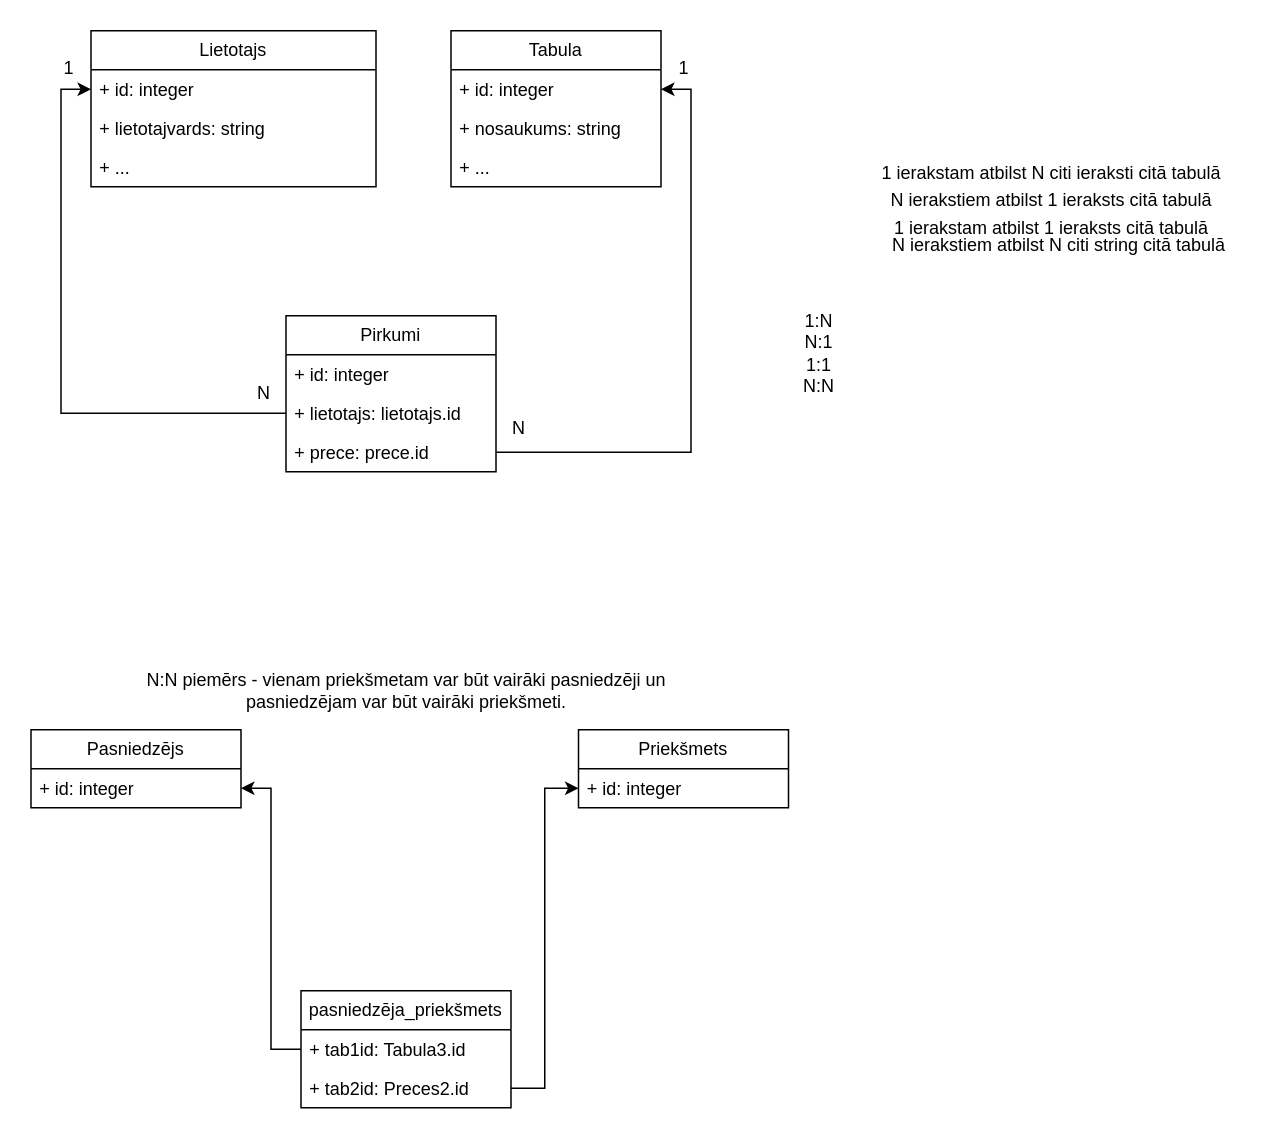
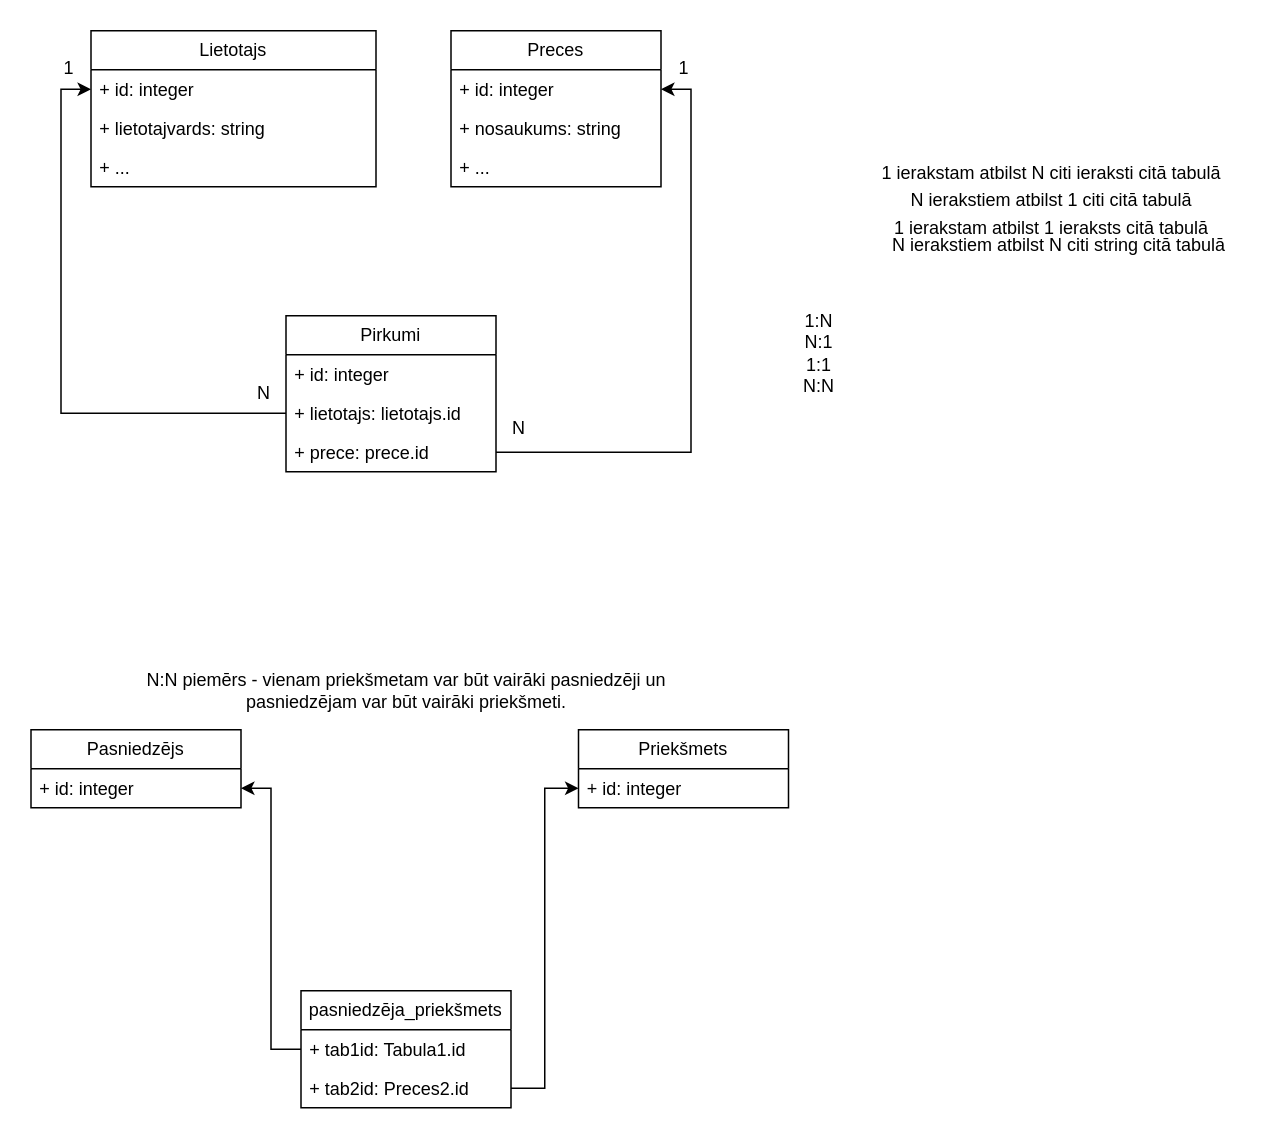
(556, 50) -> (556, 50)
(1052, 200) -> (1052, 200)
(394, 1051) -> (394, 1051)
